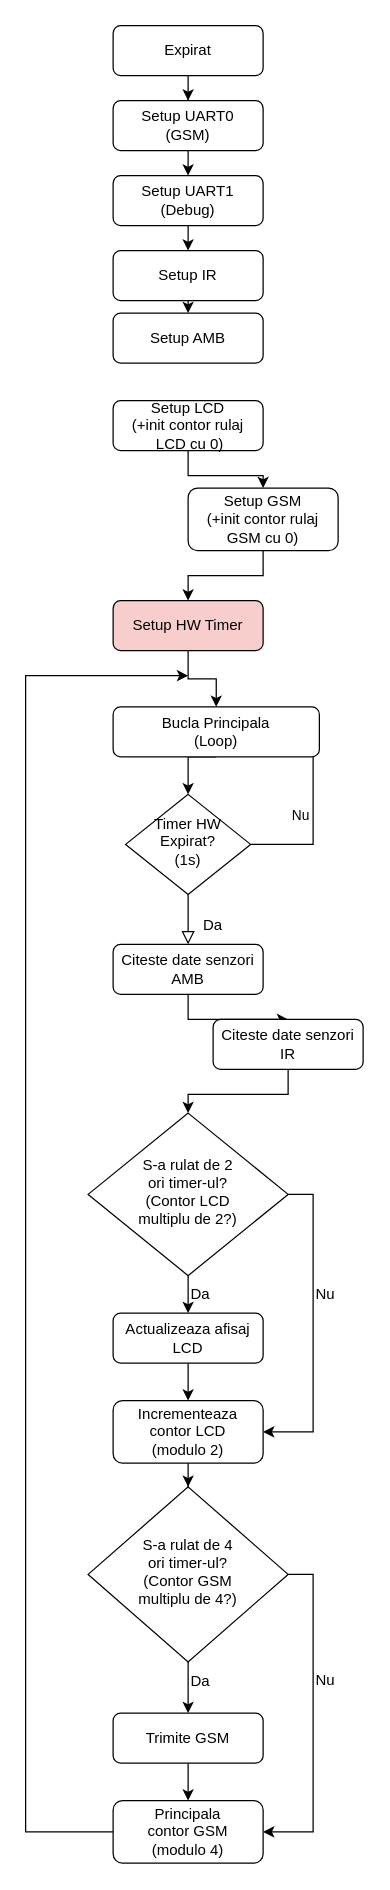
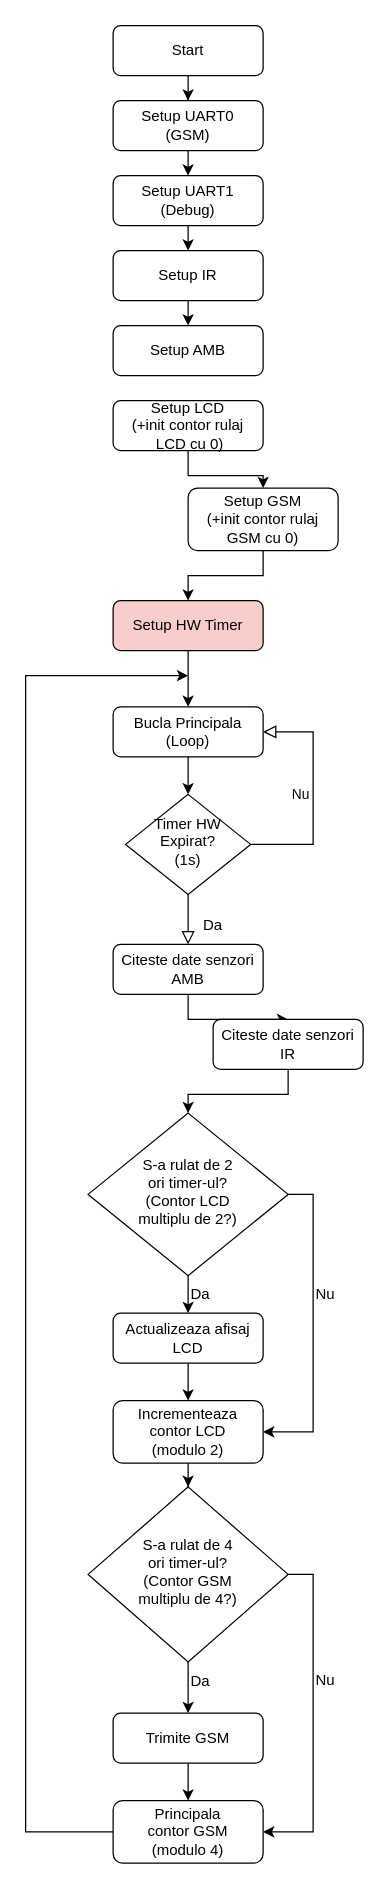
(188, 51) -> (188, 51)
(188, 338) -> (188, 351)
(216, 732) -> (188, 732)
